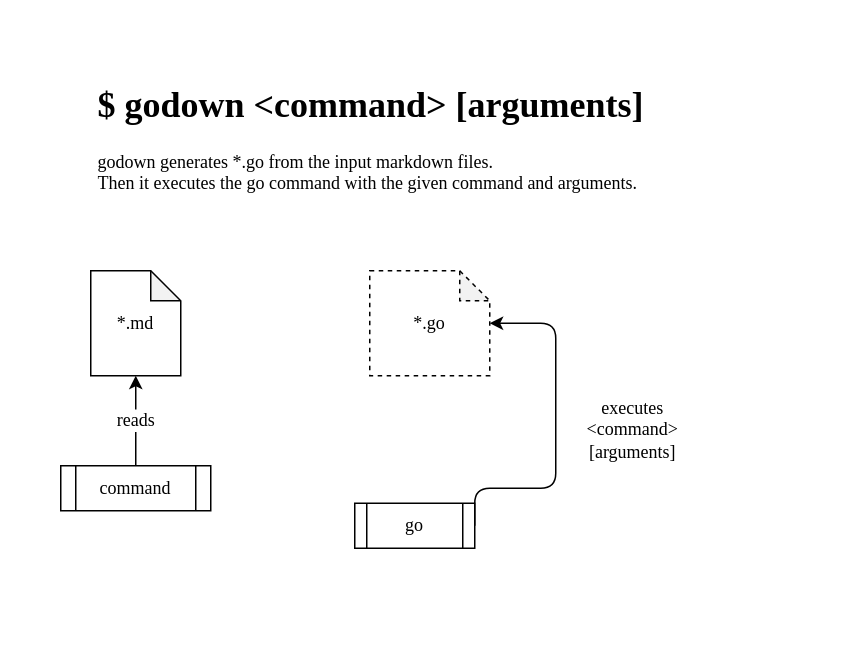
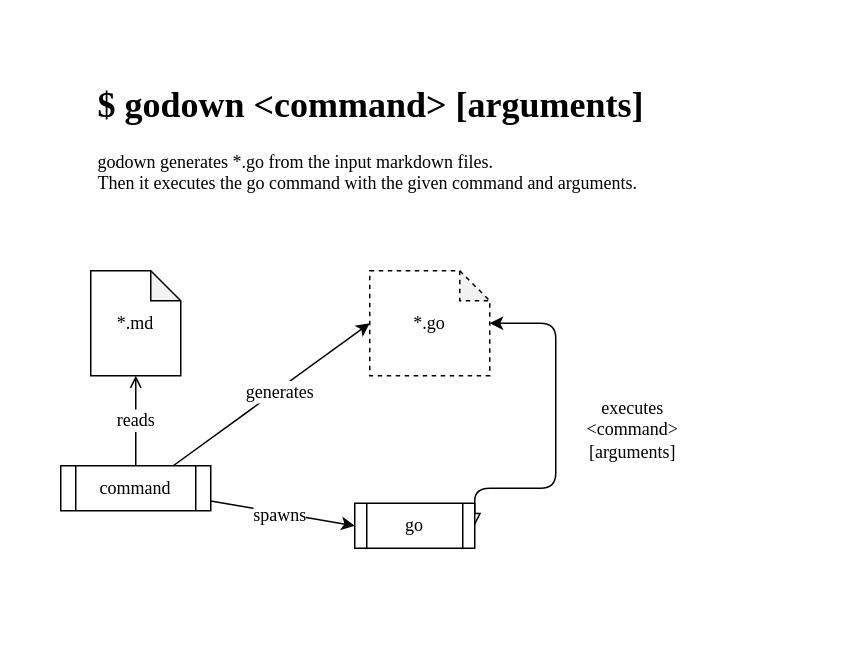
(136, 387) -> (136, 384)
none -> (228, 426)
none -> (278, 513)
(475, 517) -> (475, 513)
